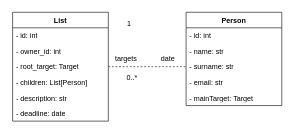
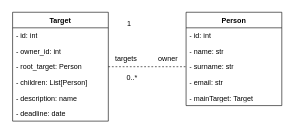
(60, 21) -> (60, 21)
(168, 59) -> (168, 59)
(55, 68) -> (55, 68)
(48, 99) -> (50, 99)
